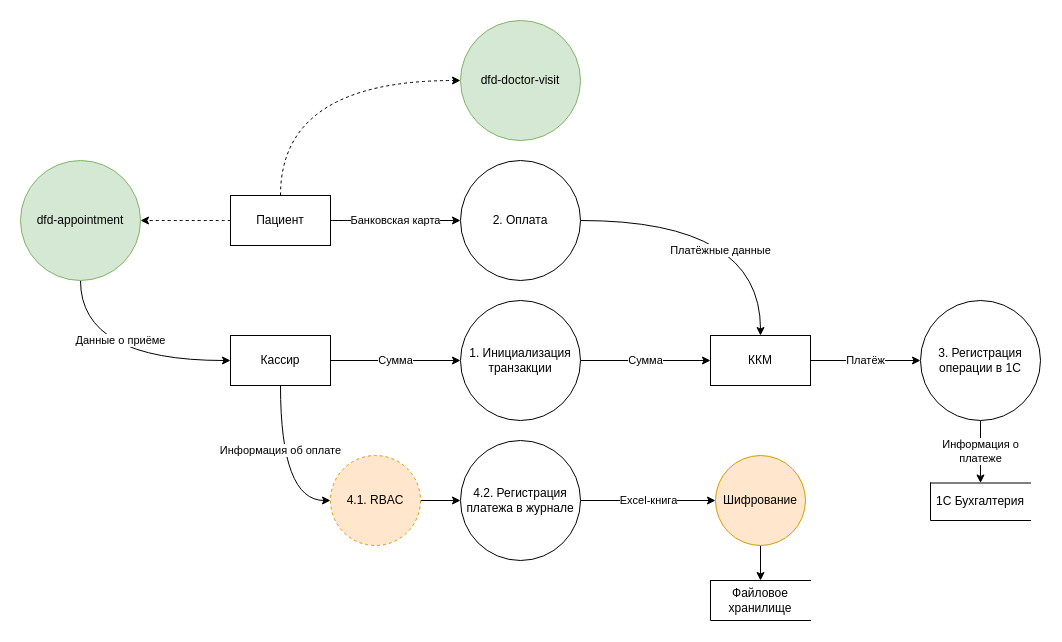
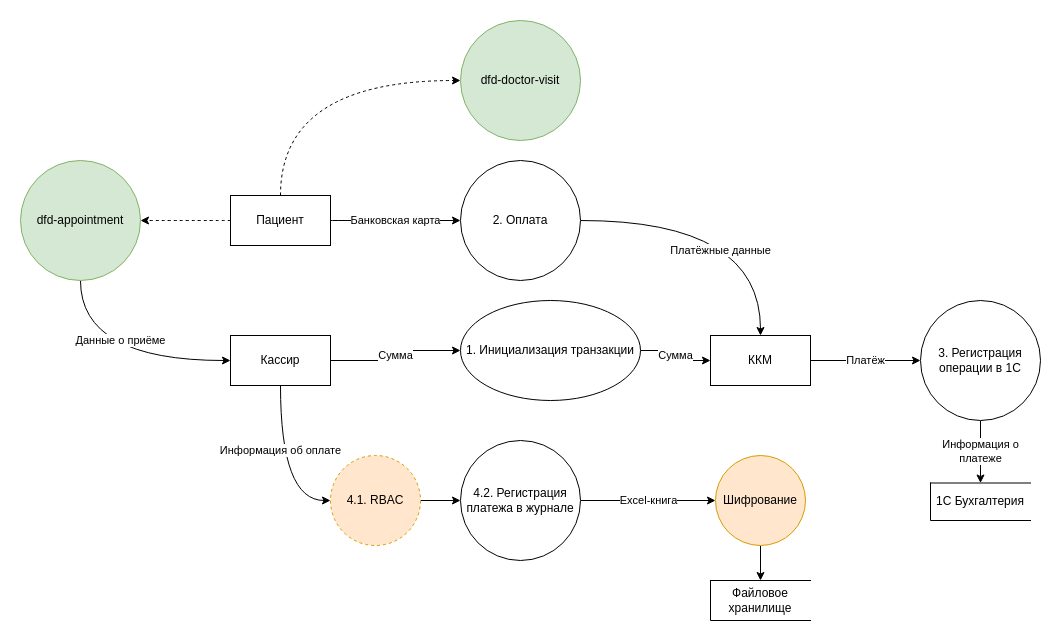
(521, 361) -> (551, 351)
